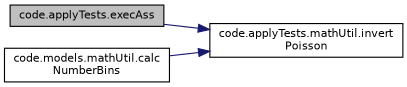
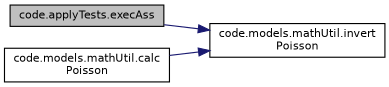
(306, 40) -> (297, 40)
(87, 65) -> (87, 65)
